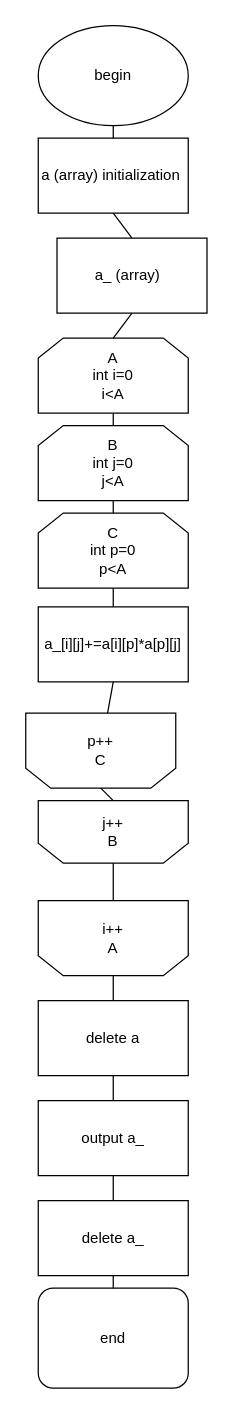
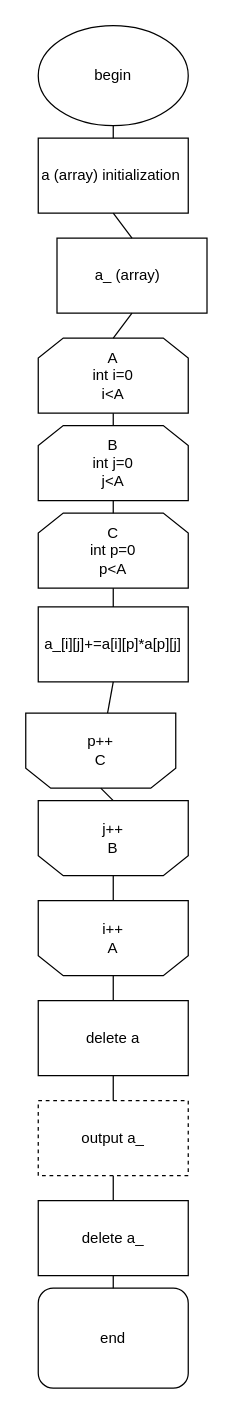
(113, 832) -> (113, 838)
(113, 1138) -> (113, 1138)
